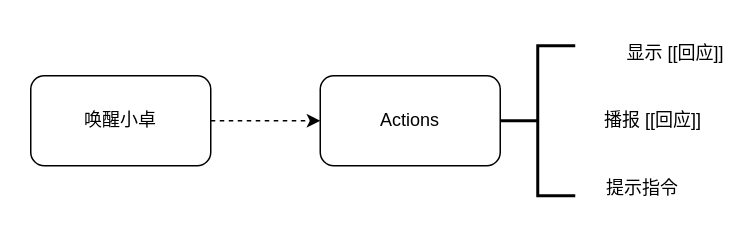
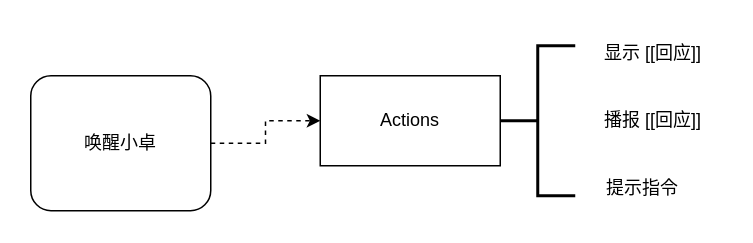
(676, 53) -> (653, 53)
(121, 121) -> (121, 143)
(410, 121) -> (410, 121)
